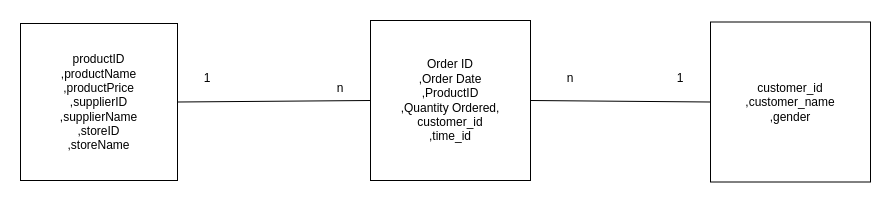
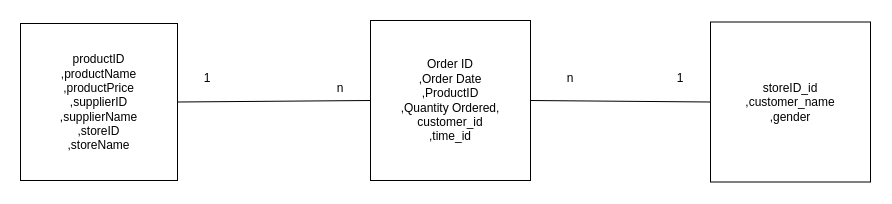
(791, 103) -> (791, 103)
